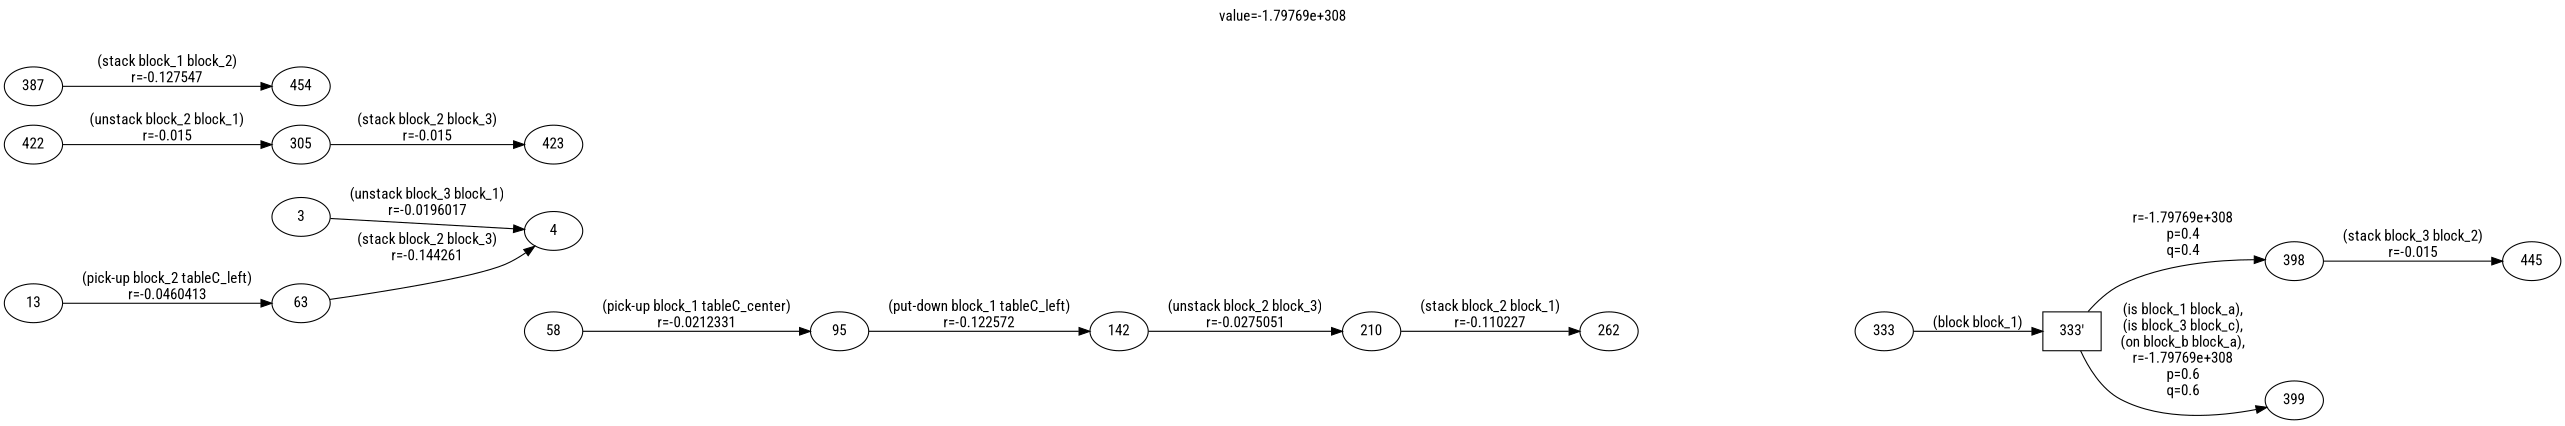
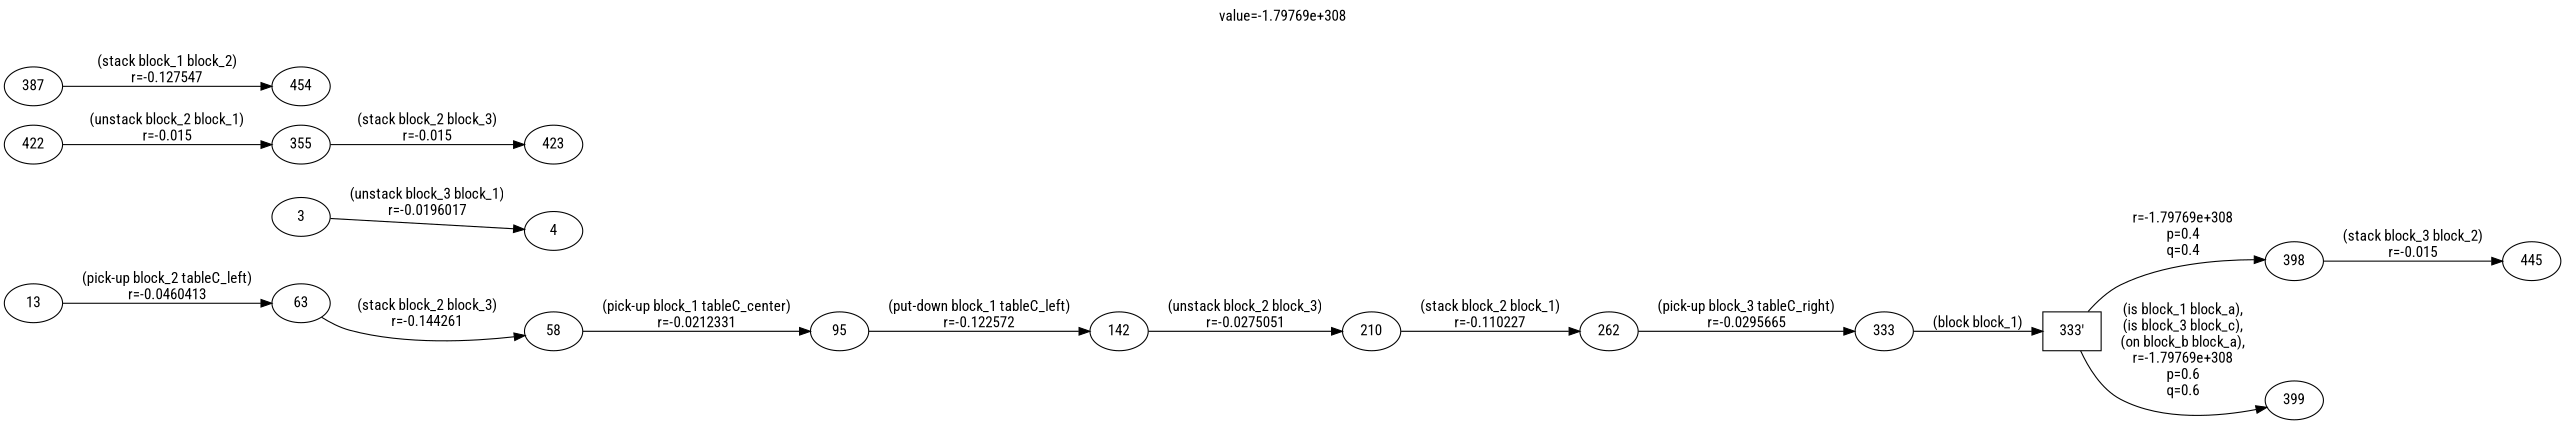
(301, 145) -> (301, 145)
(430, 283) -> (416, 340)
none -> (1741, 331)
